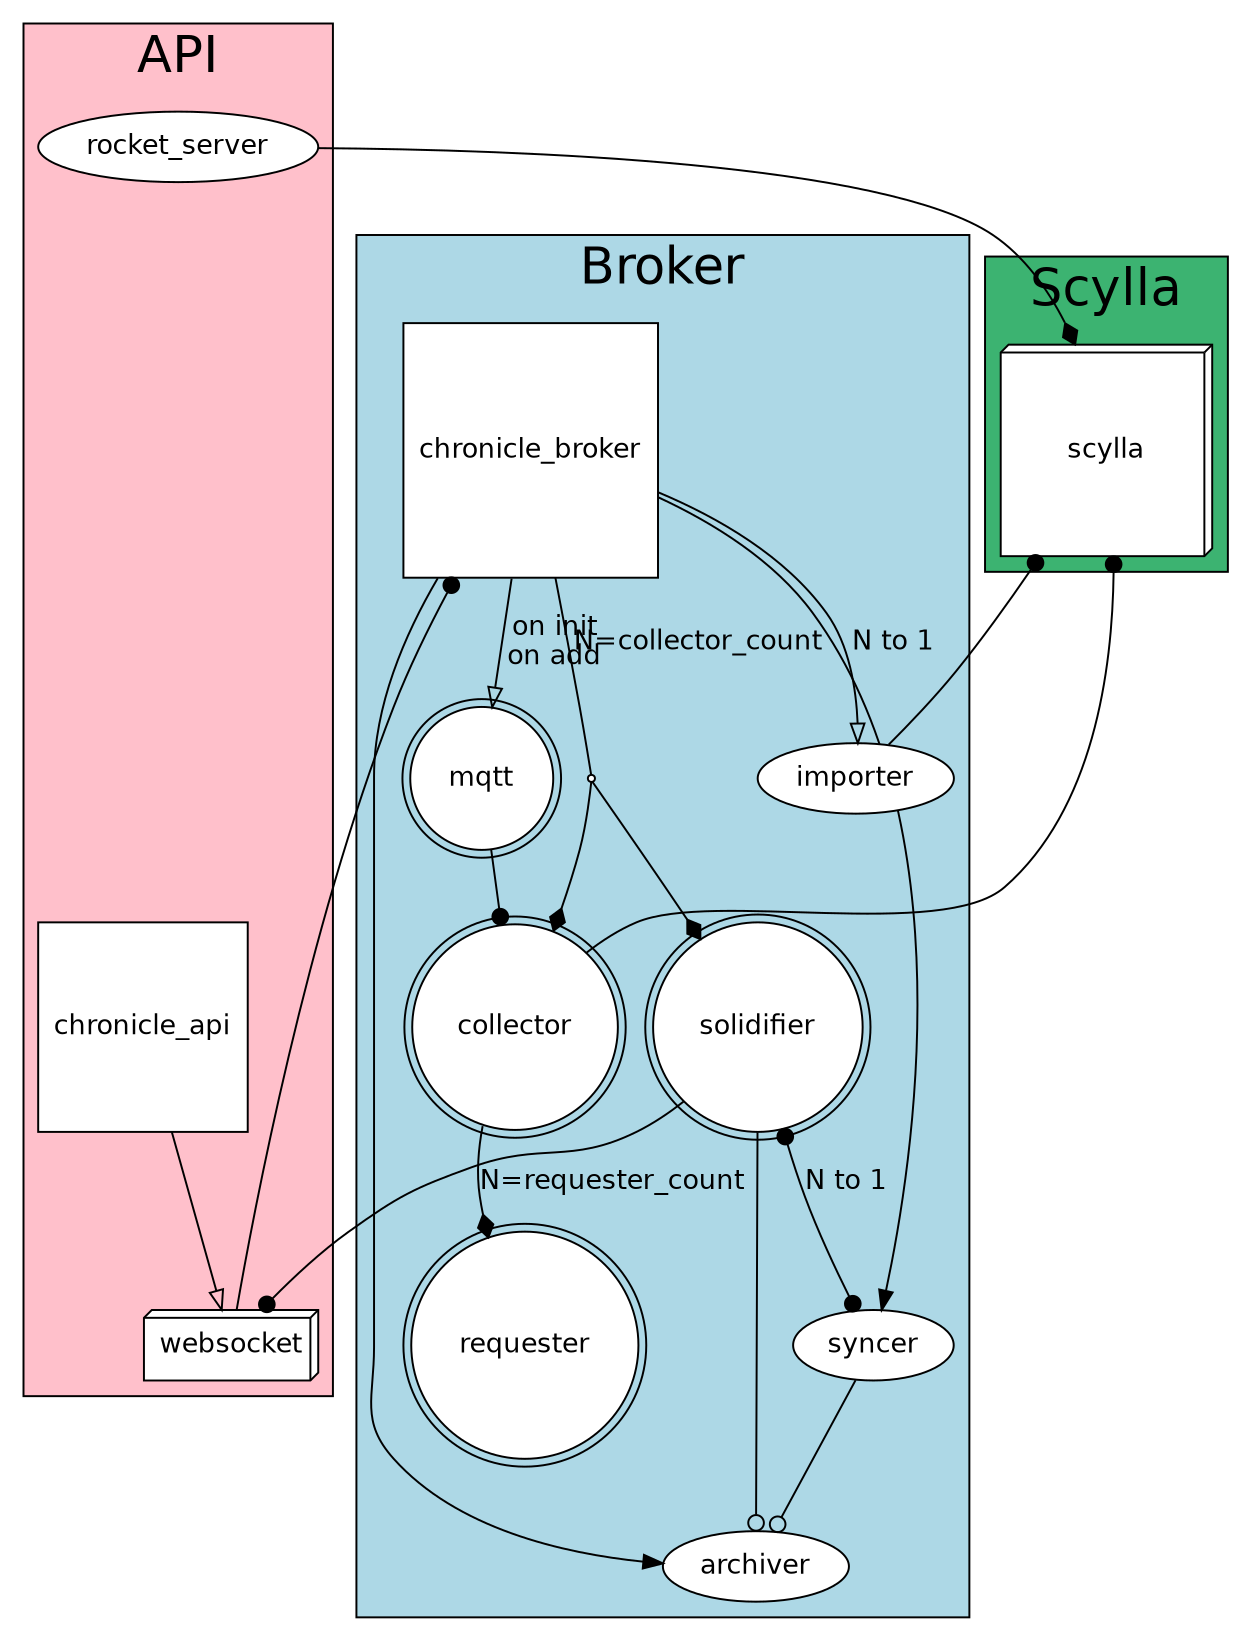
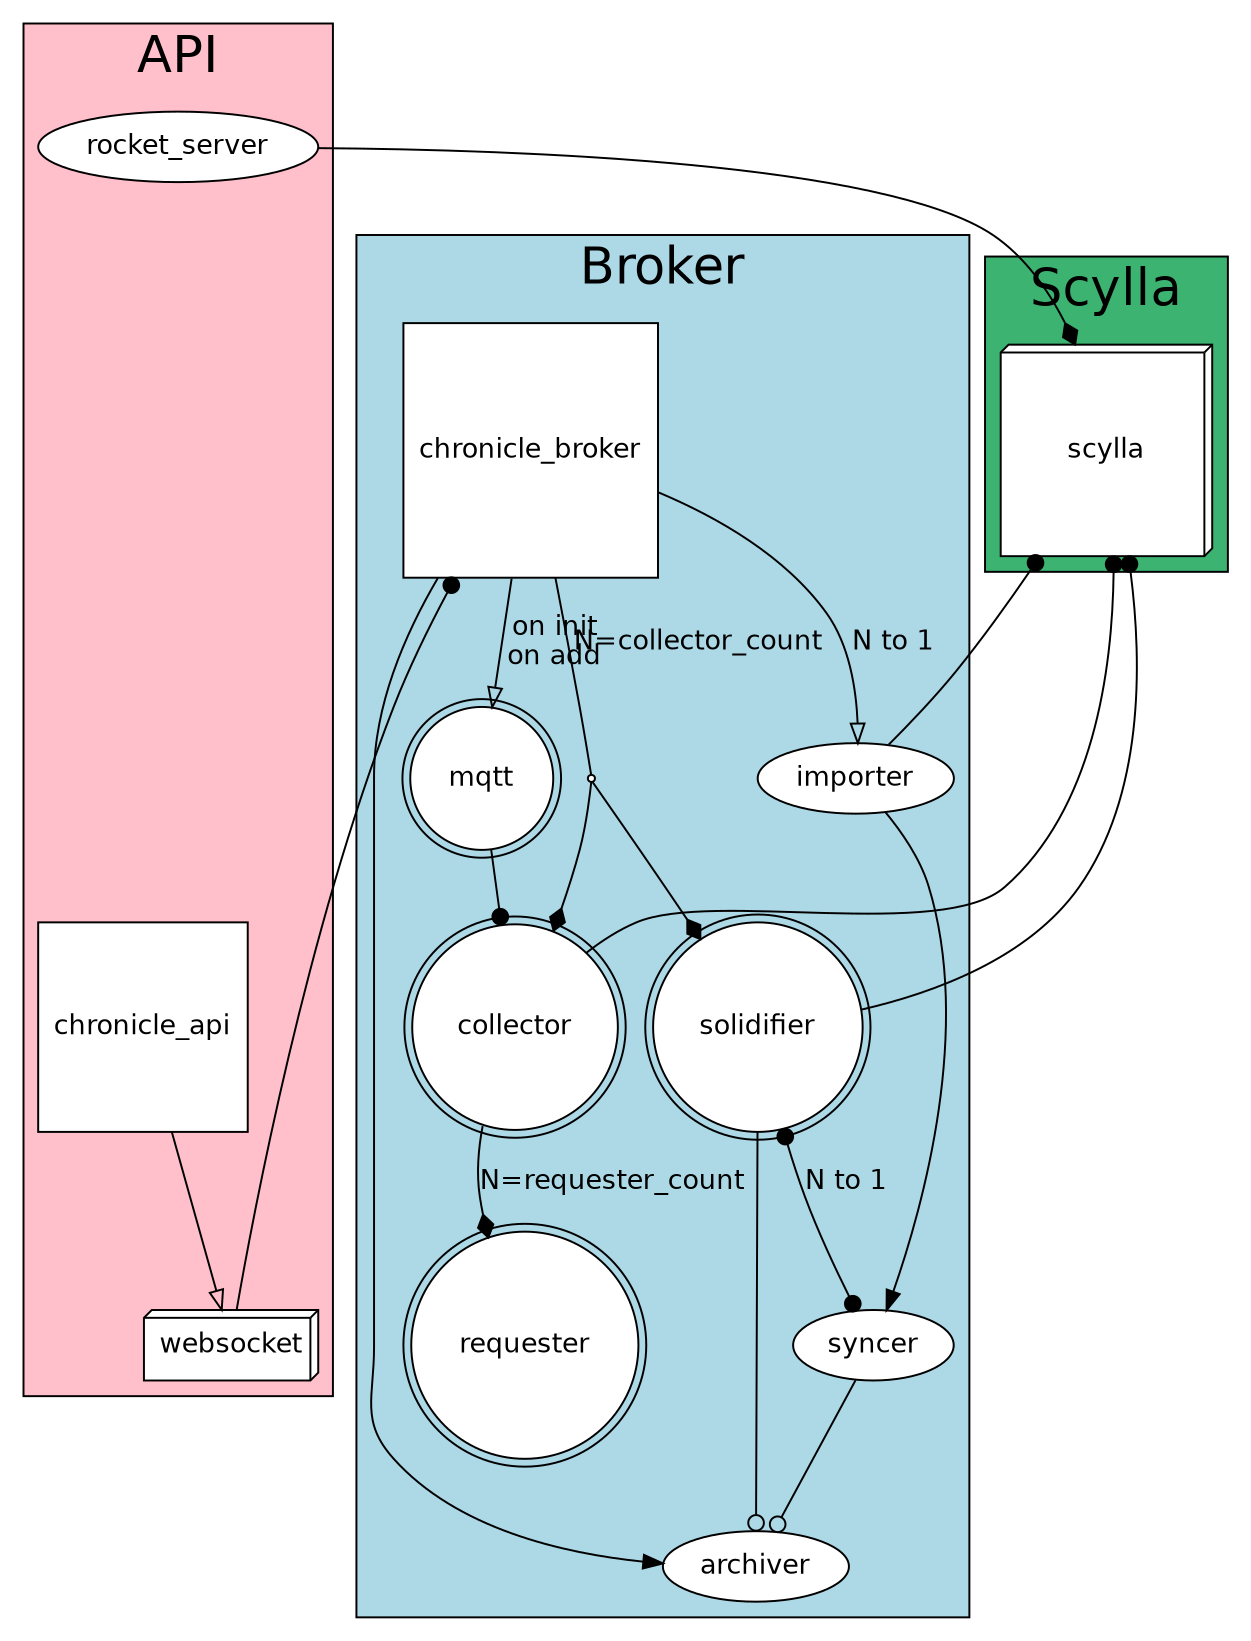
(903, 846) -> (945, 1048)
(465, 1170) -> (1097, 857)
